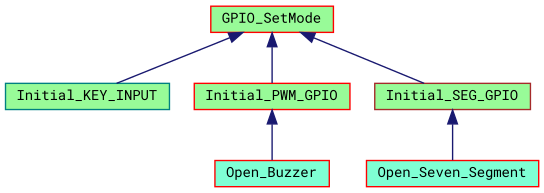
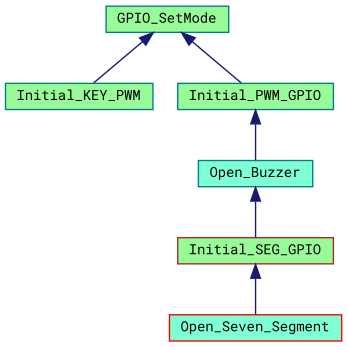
(272, 19) -> (167, 19)
(369, 61) -> (256, 219)
(87, 96) -> (79, 96)
(272, 96) -> (256, 96)
(272, 174) -> (256, 174)
